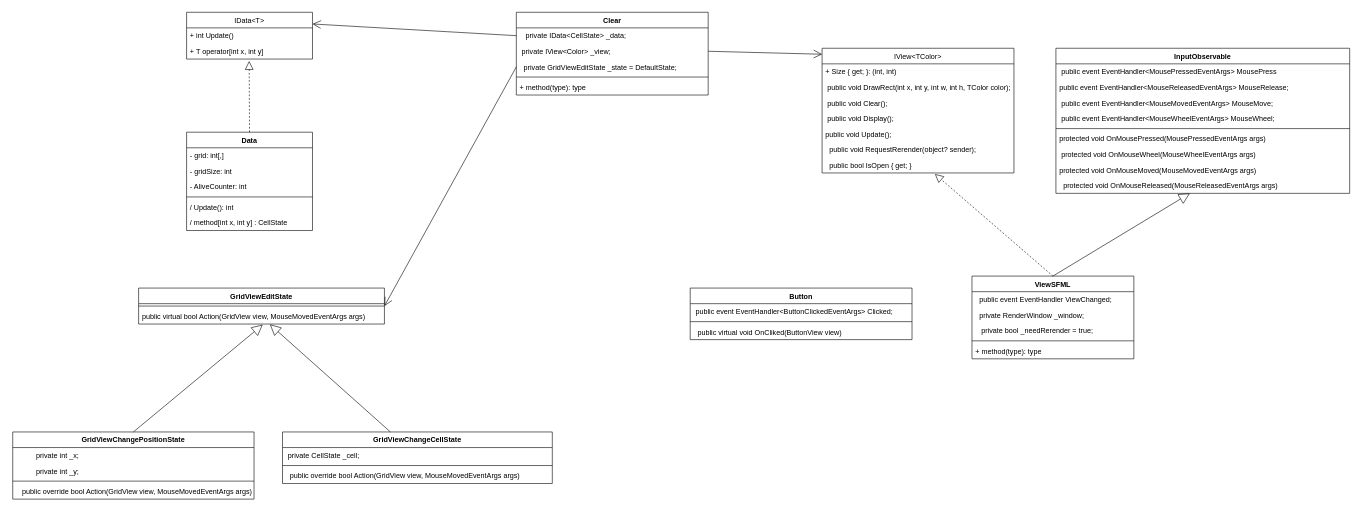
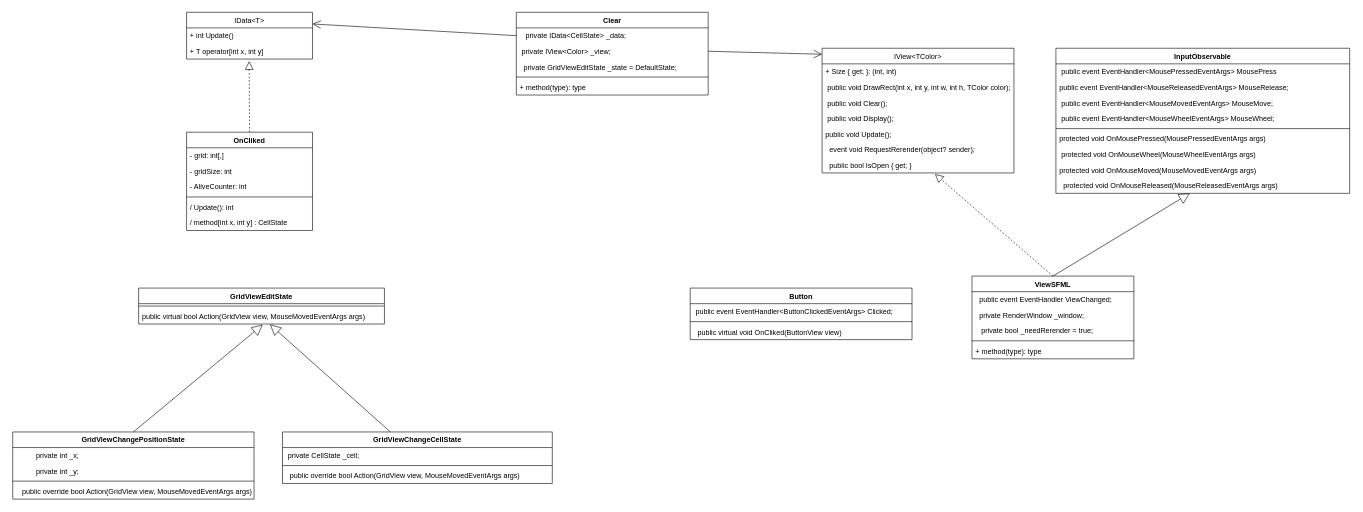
(249, 140) -> (249, 140)
(908, 150) -> (908, 150)
(450, 187) -> none
